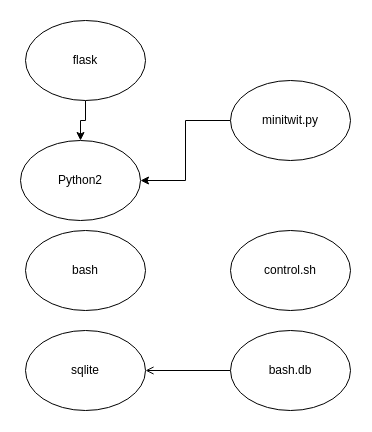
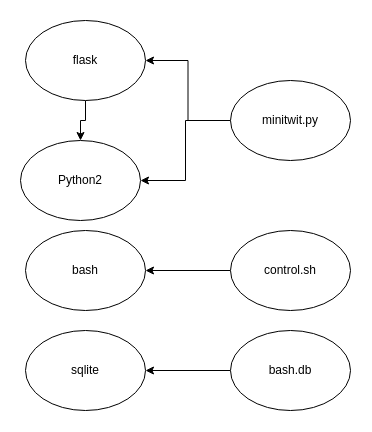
none -> (188, 72)
none -> (191, 271)
(151, 371) -> (153, 371)
